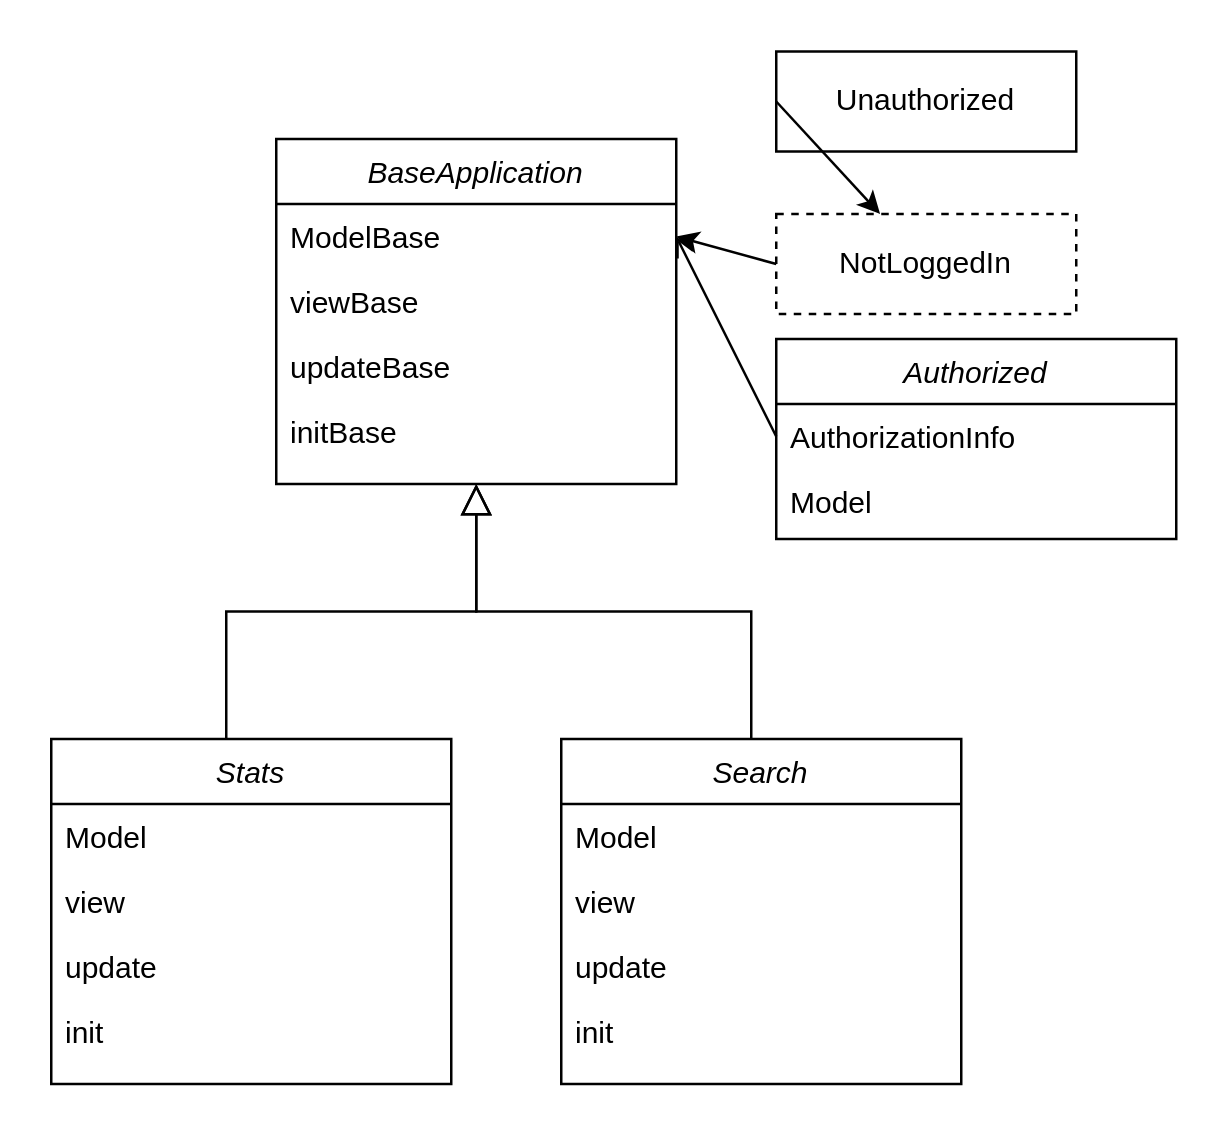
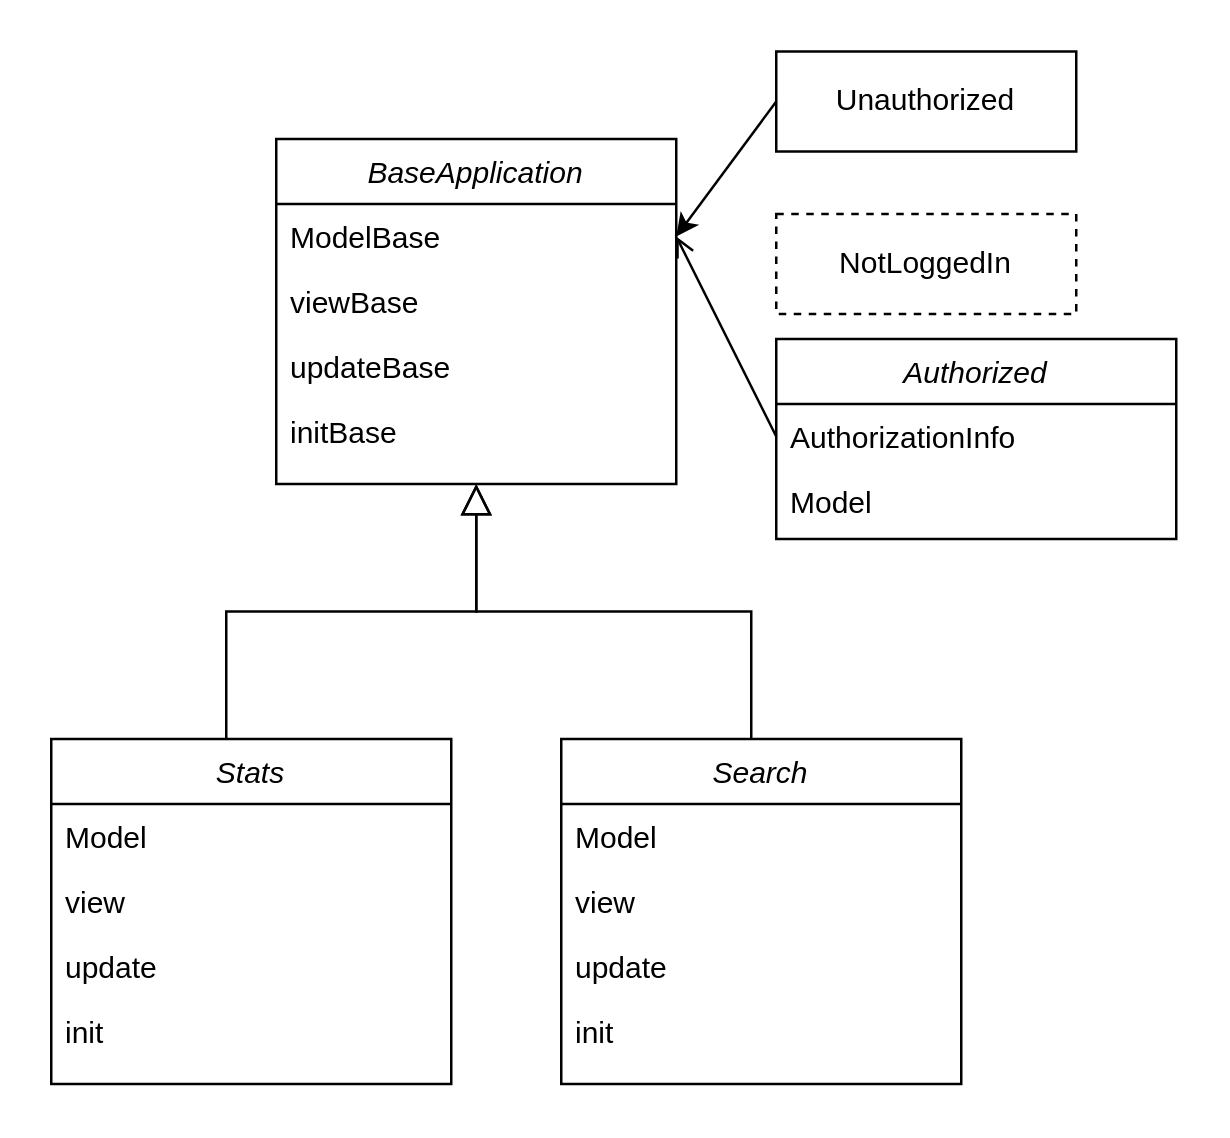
(822, 151) -> (731, 162)
(734, 252) -> none
